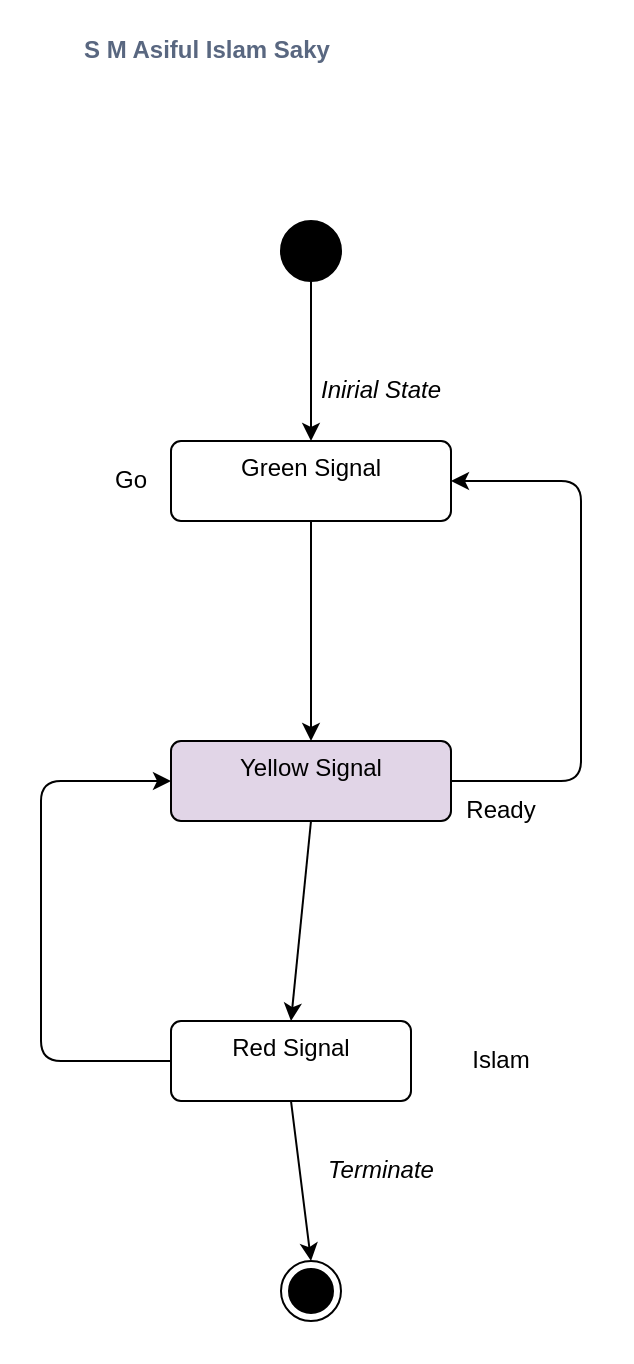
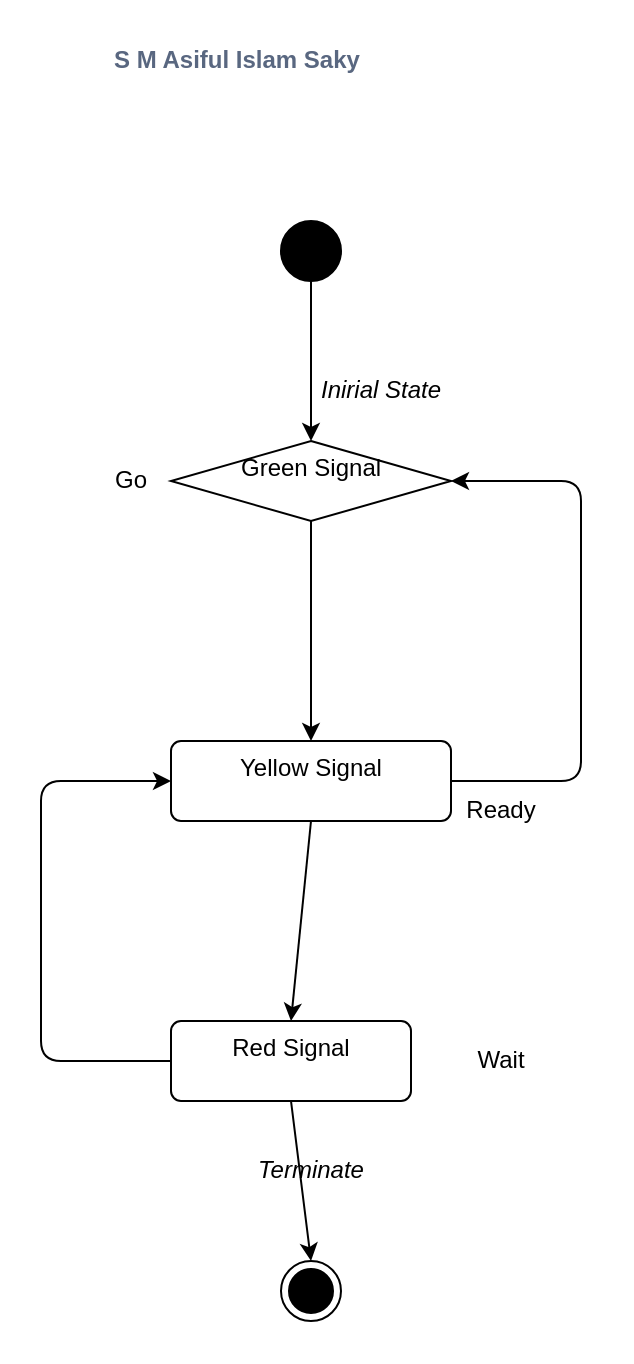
(321, 51) -> (351, 61)
(311, 481) -> (311, 481)
(311, 781) -> (311, 781)
(502, 1061) -> (502, 1061)
(381, 1171) -> (311, 1171)
